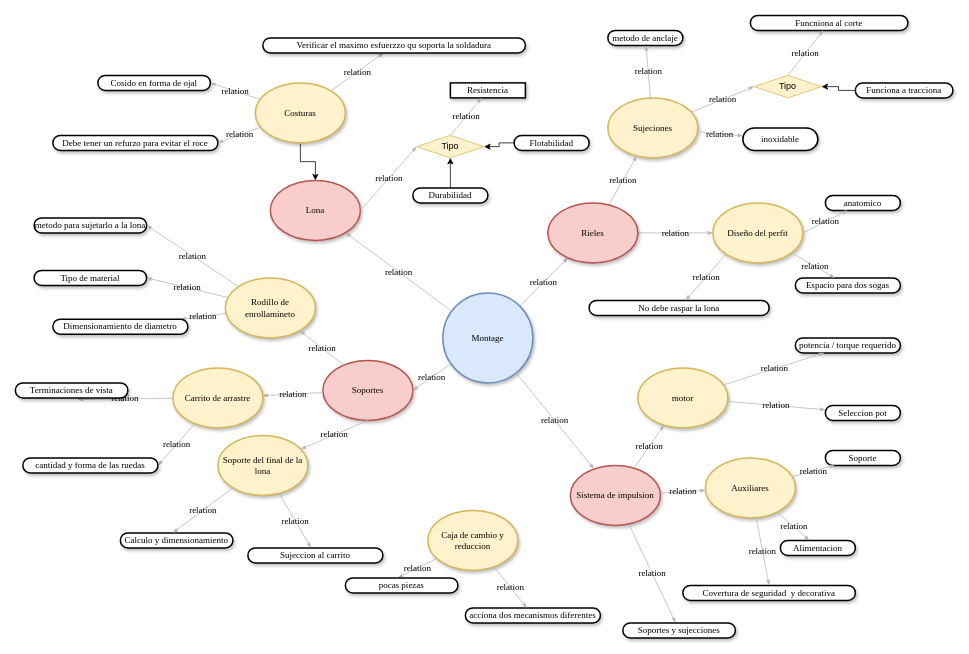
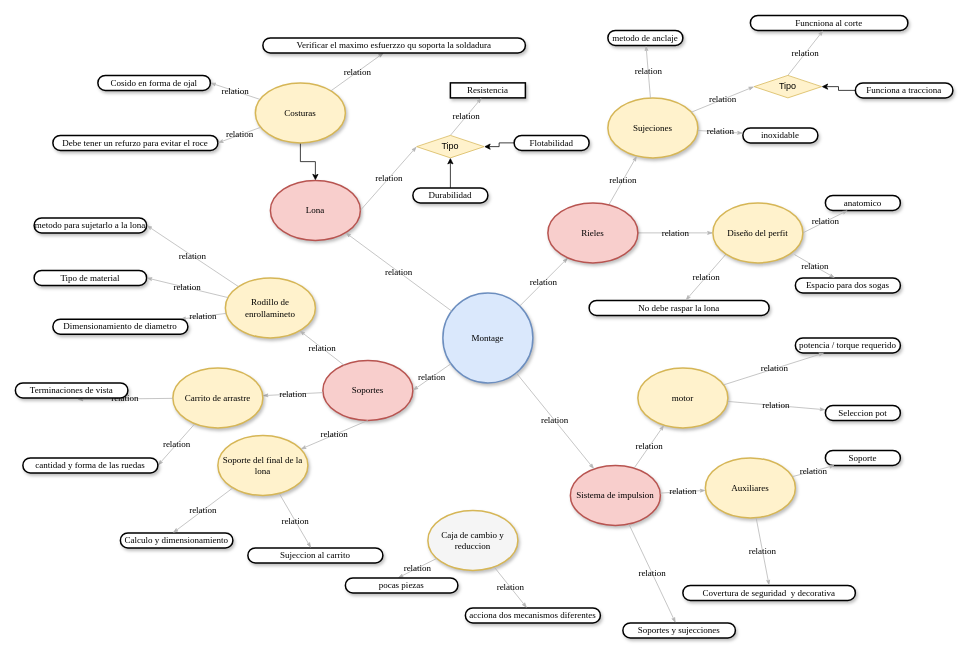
(780, 139) -> (780, 135)
(793, 525) -> none
(473, 540) -> (473, 540)
(818, 548) -> none
